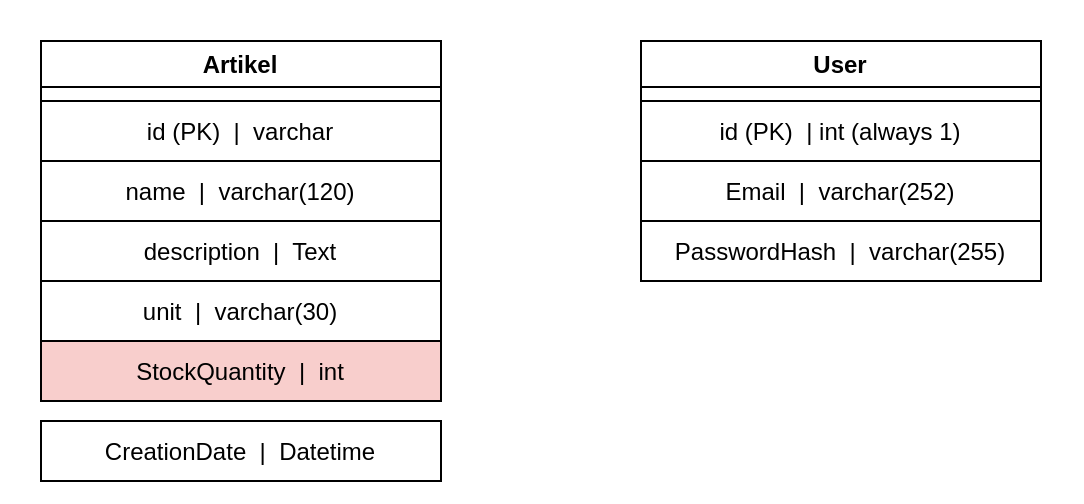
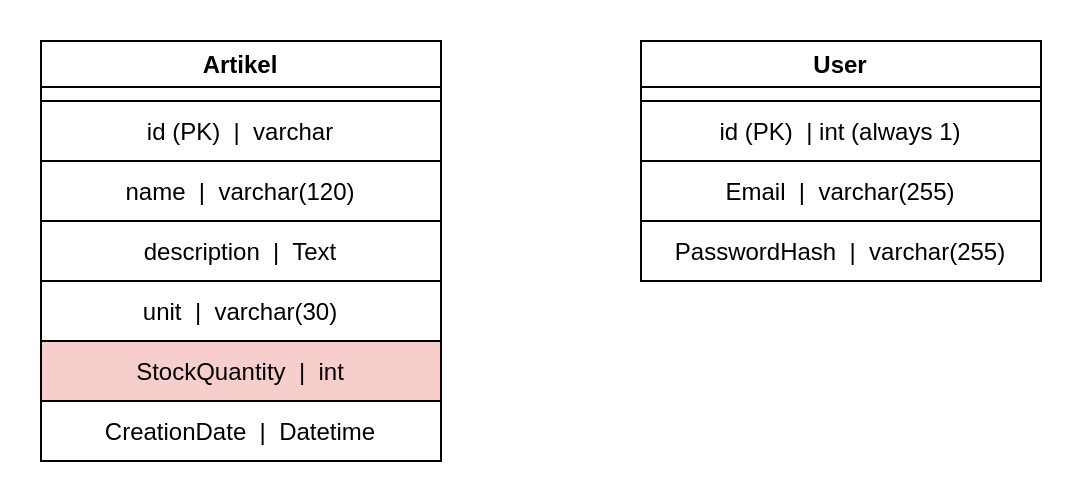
(840, 192) -> (840, 192)
(241, 451) -> (241, 431)
